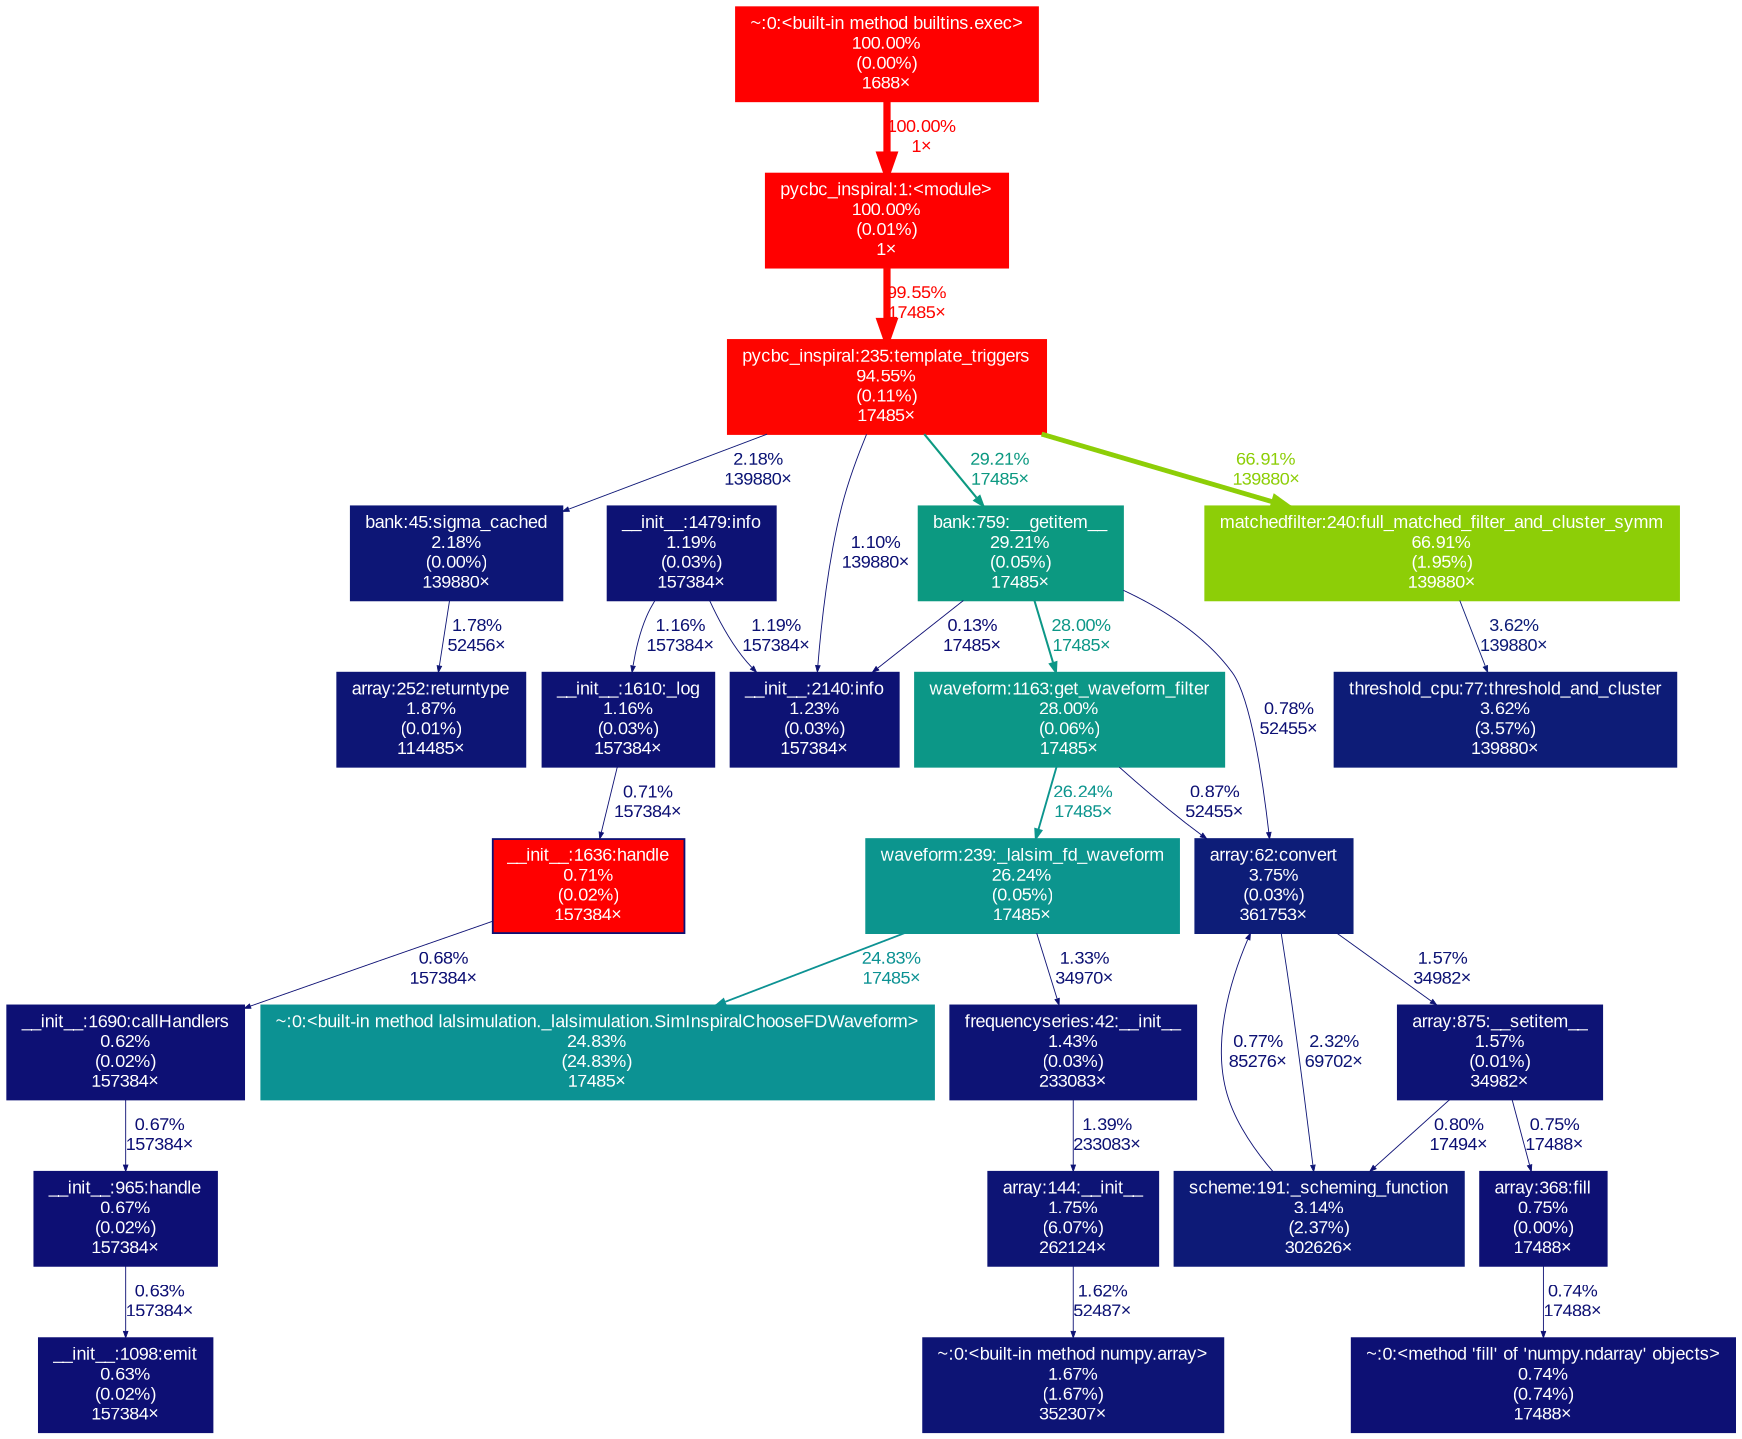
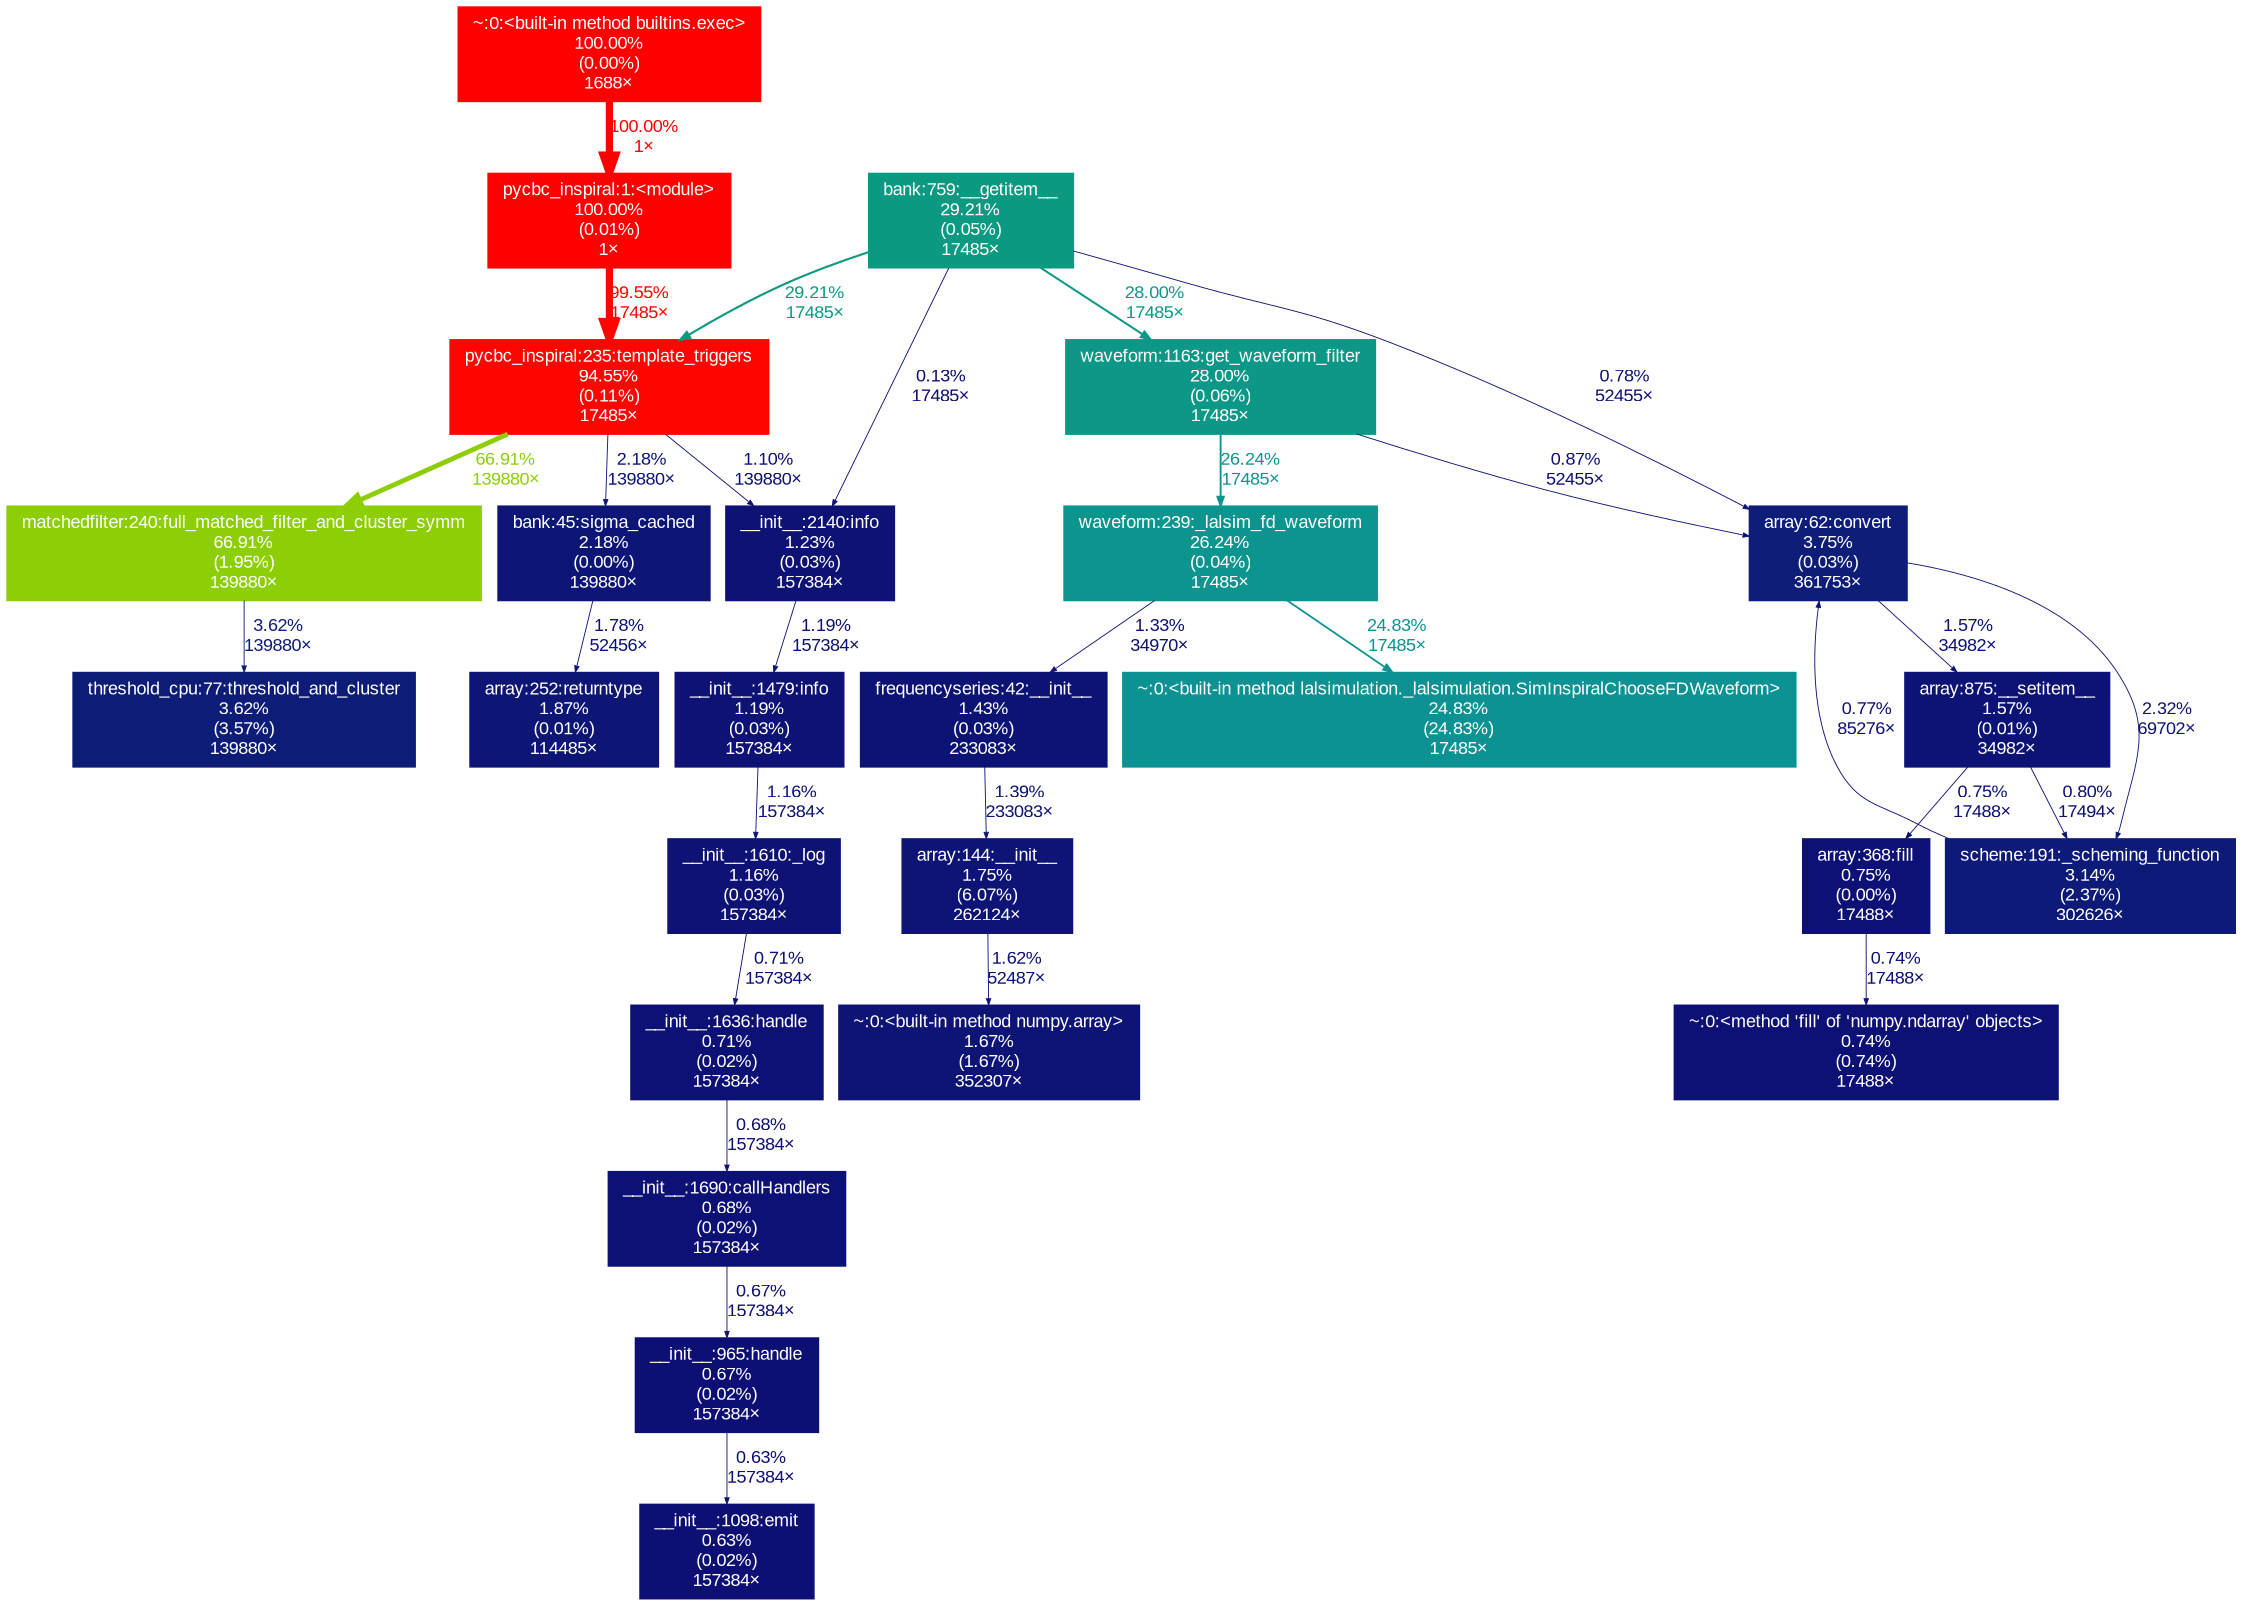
(950, 466) -> (776, 288)
(728, 636) -> (786, 633)
(589, 886) -> (727, 1052)
(1023, 886) -> (1221, 553)
(126, 1052) -> (727, 1219)
